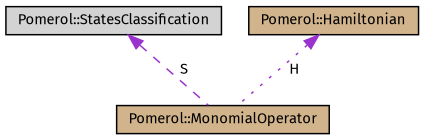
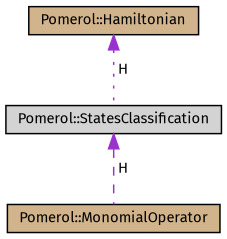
(182, 70) -> (121, 169)
(272, 75) -> (114, 78)
